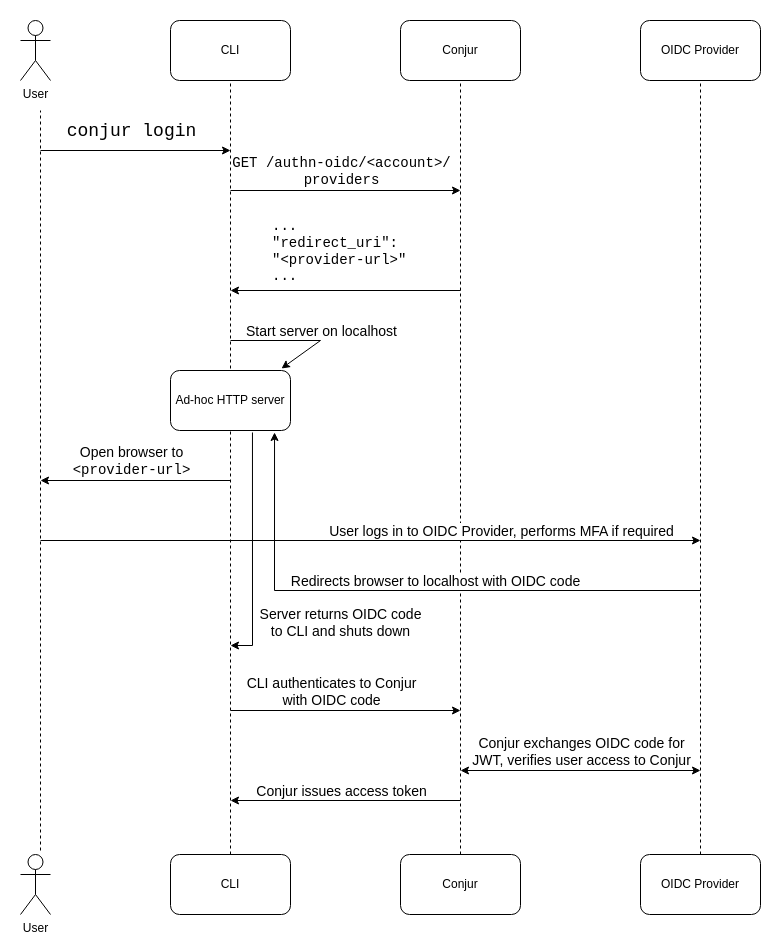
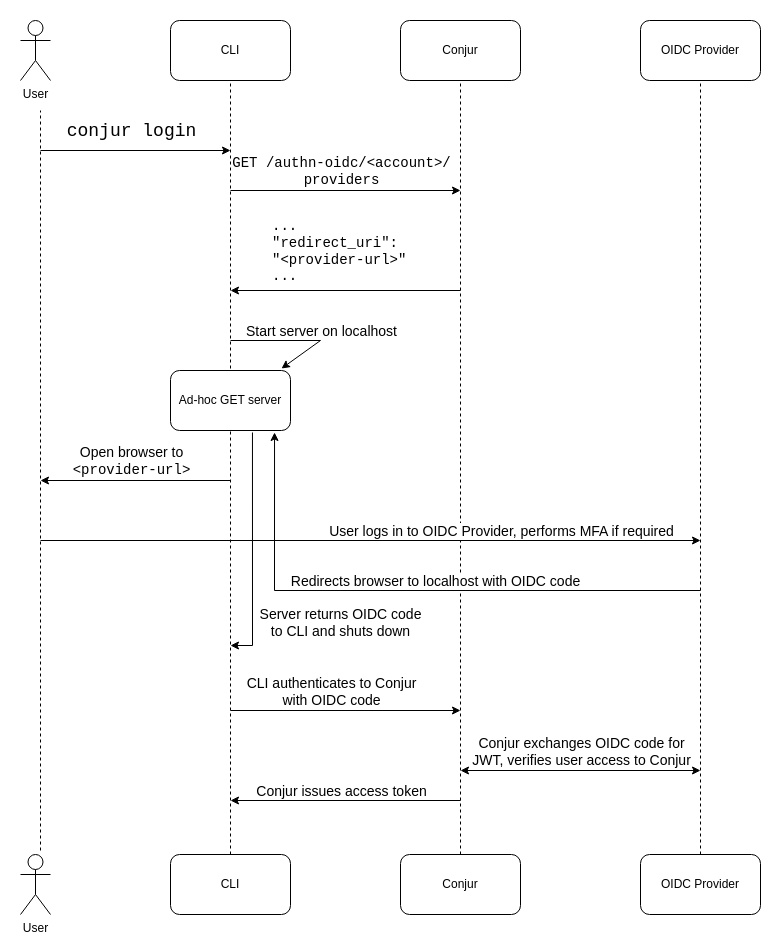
(231, 401) -> (231, 401)
